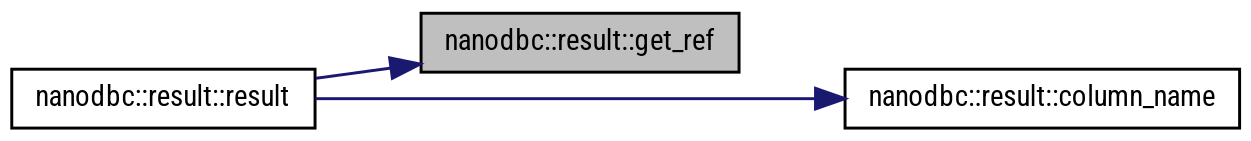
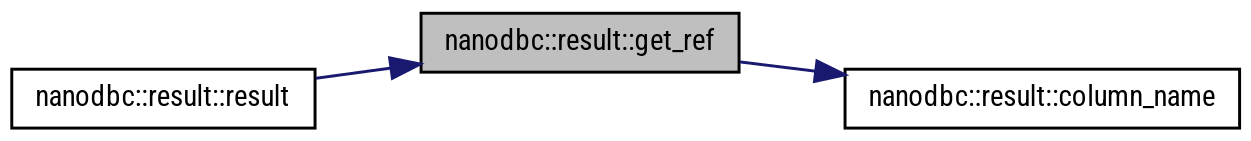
(565, 99) -> (778, 67)
